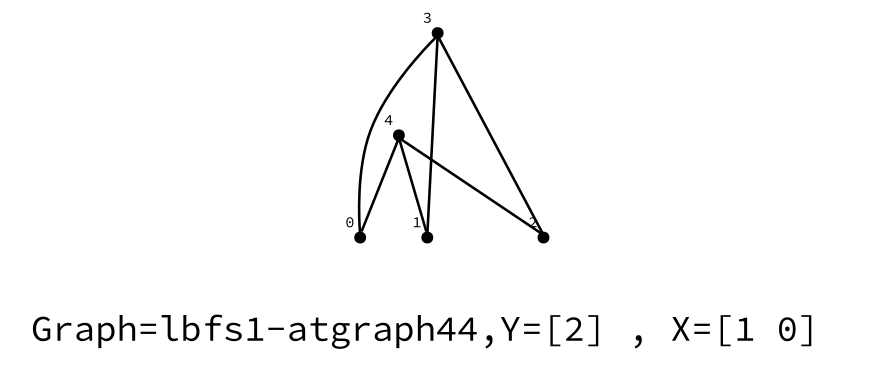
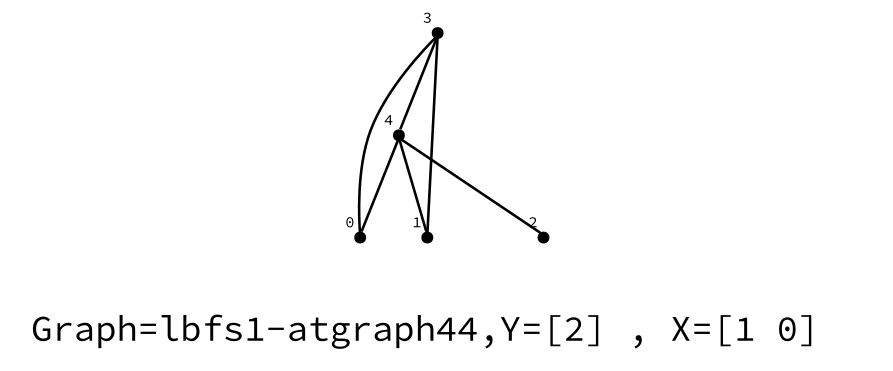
(491, 135) -> (418, 84)
